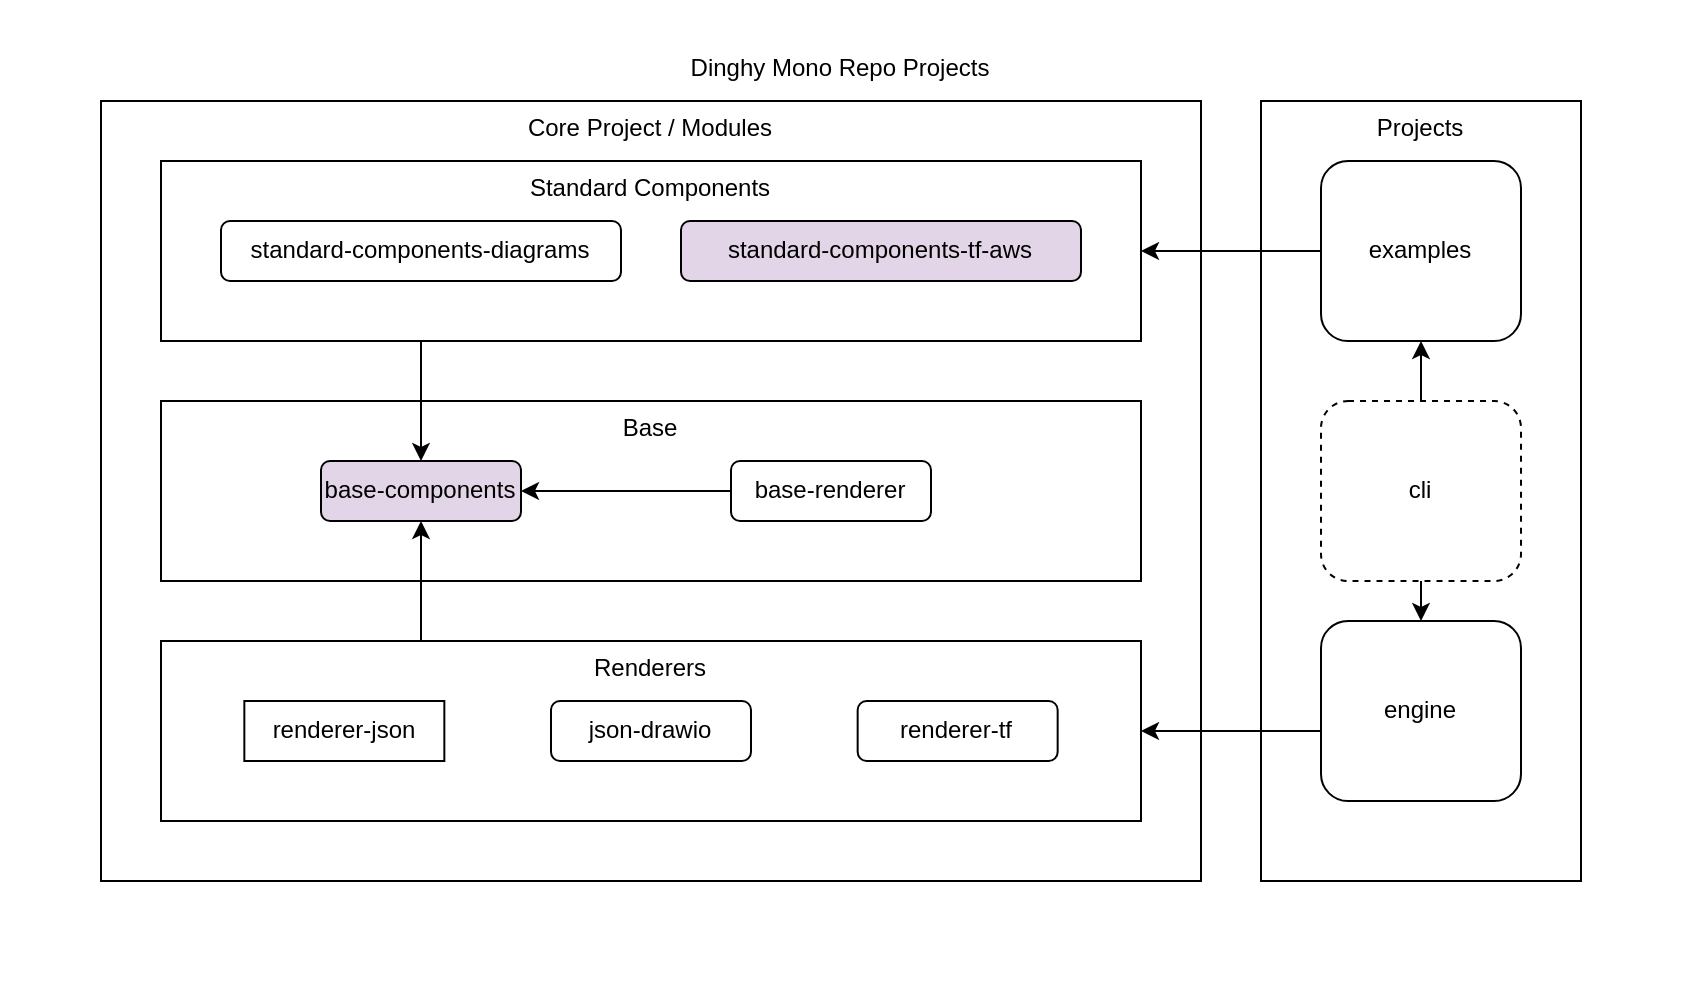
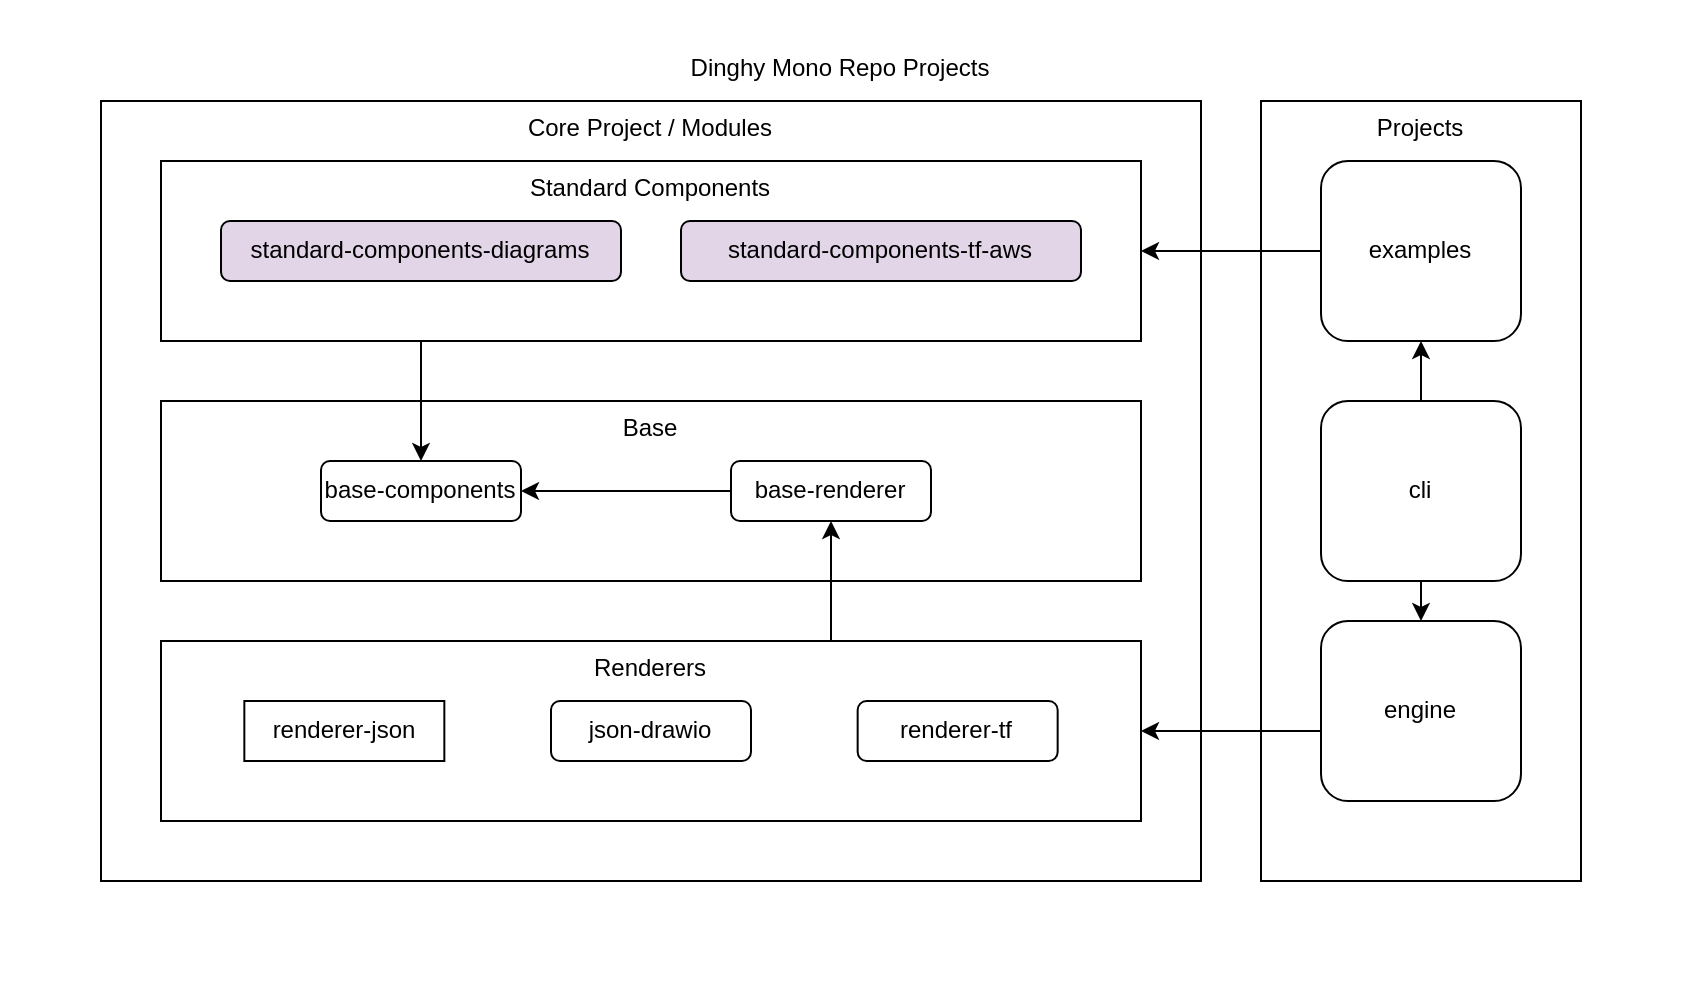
(421, 251) -> (421, 251)
(421, 491) -> (421, 491)
(1421, 491) -> (1421, 491)
(421, 588) -> (831, 588)
